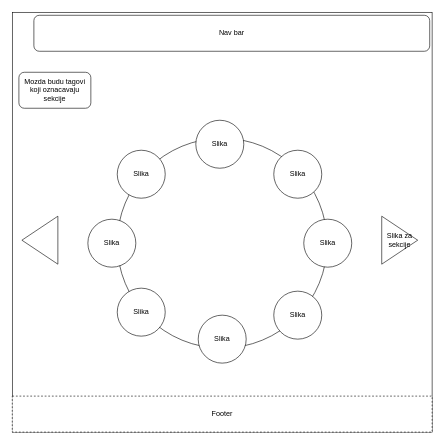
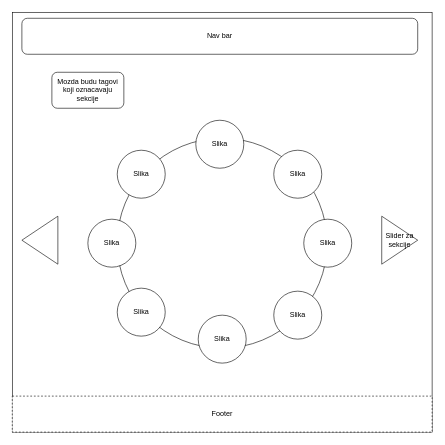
(232, 33) -> (220, 36)
(55, 90) -> (88, 90)
(400, 240) -> (400, 240)
